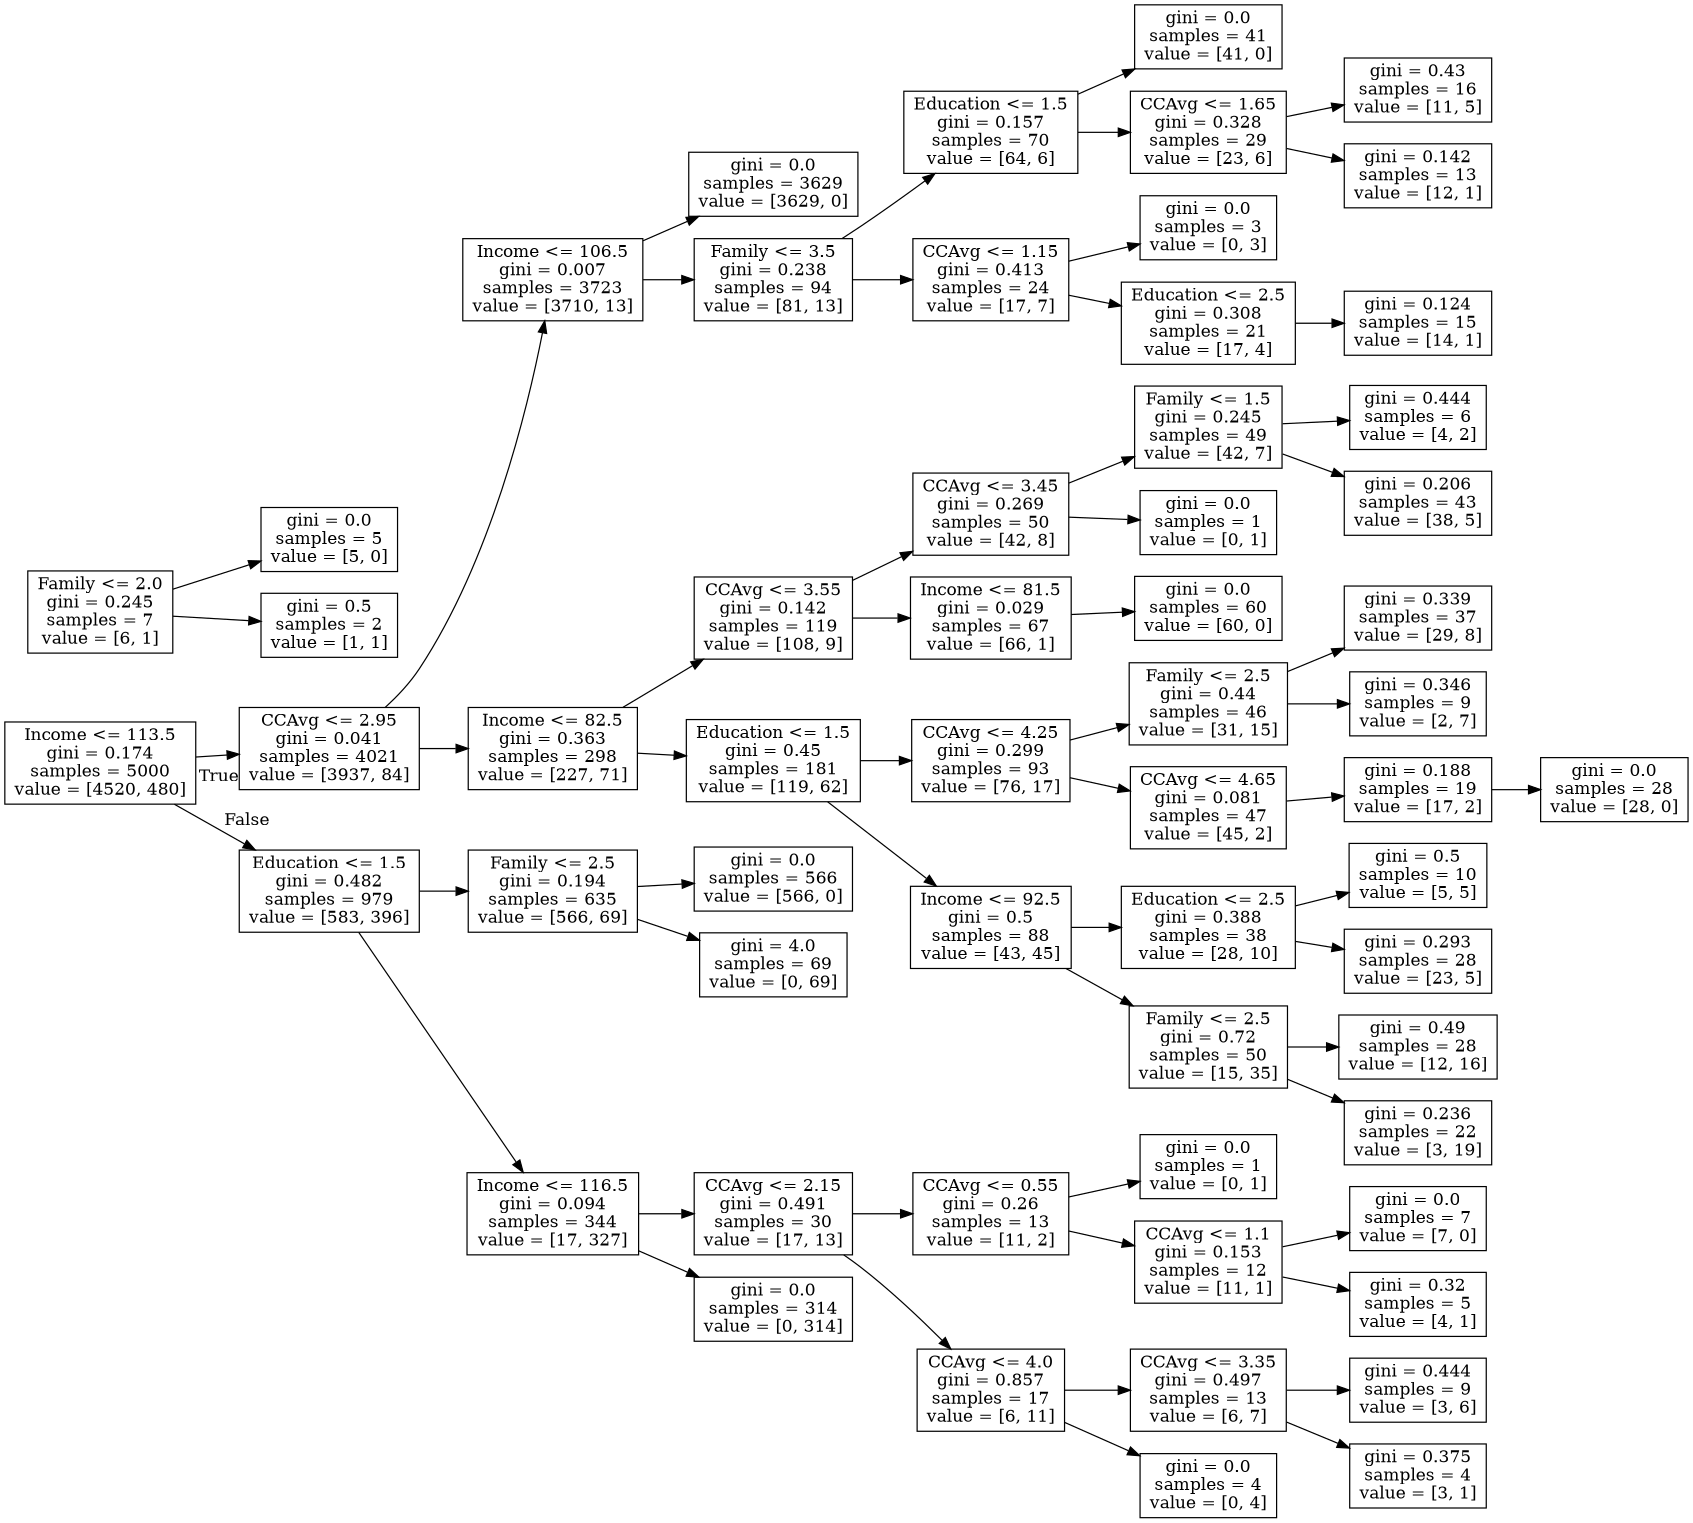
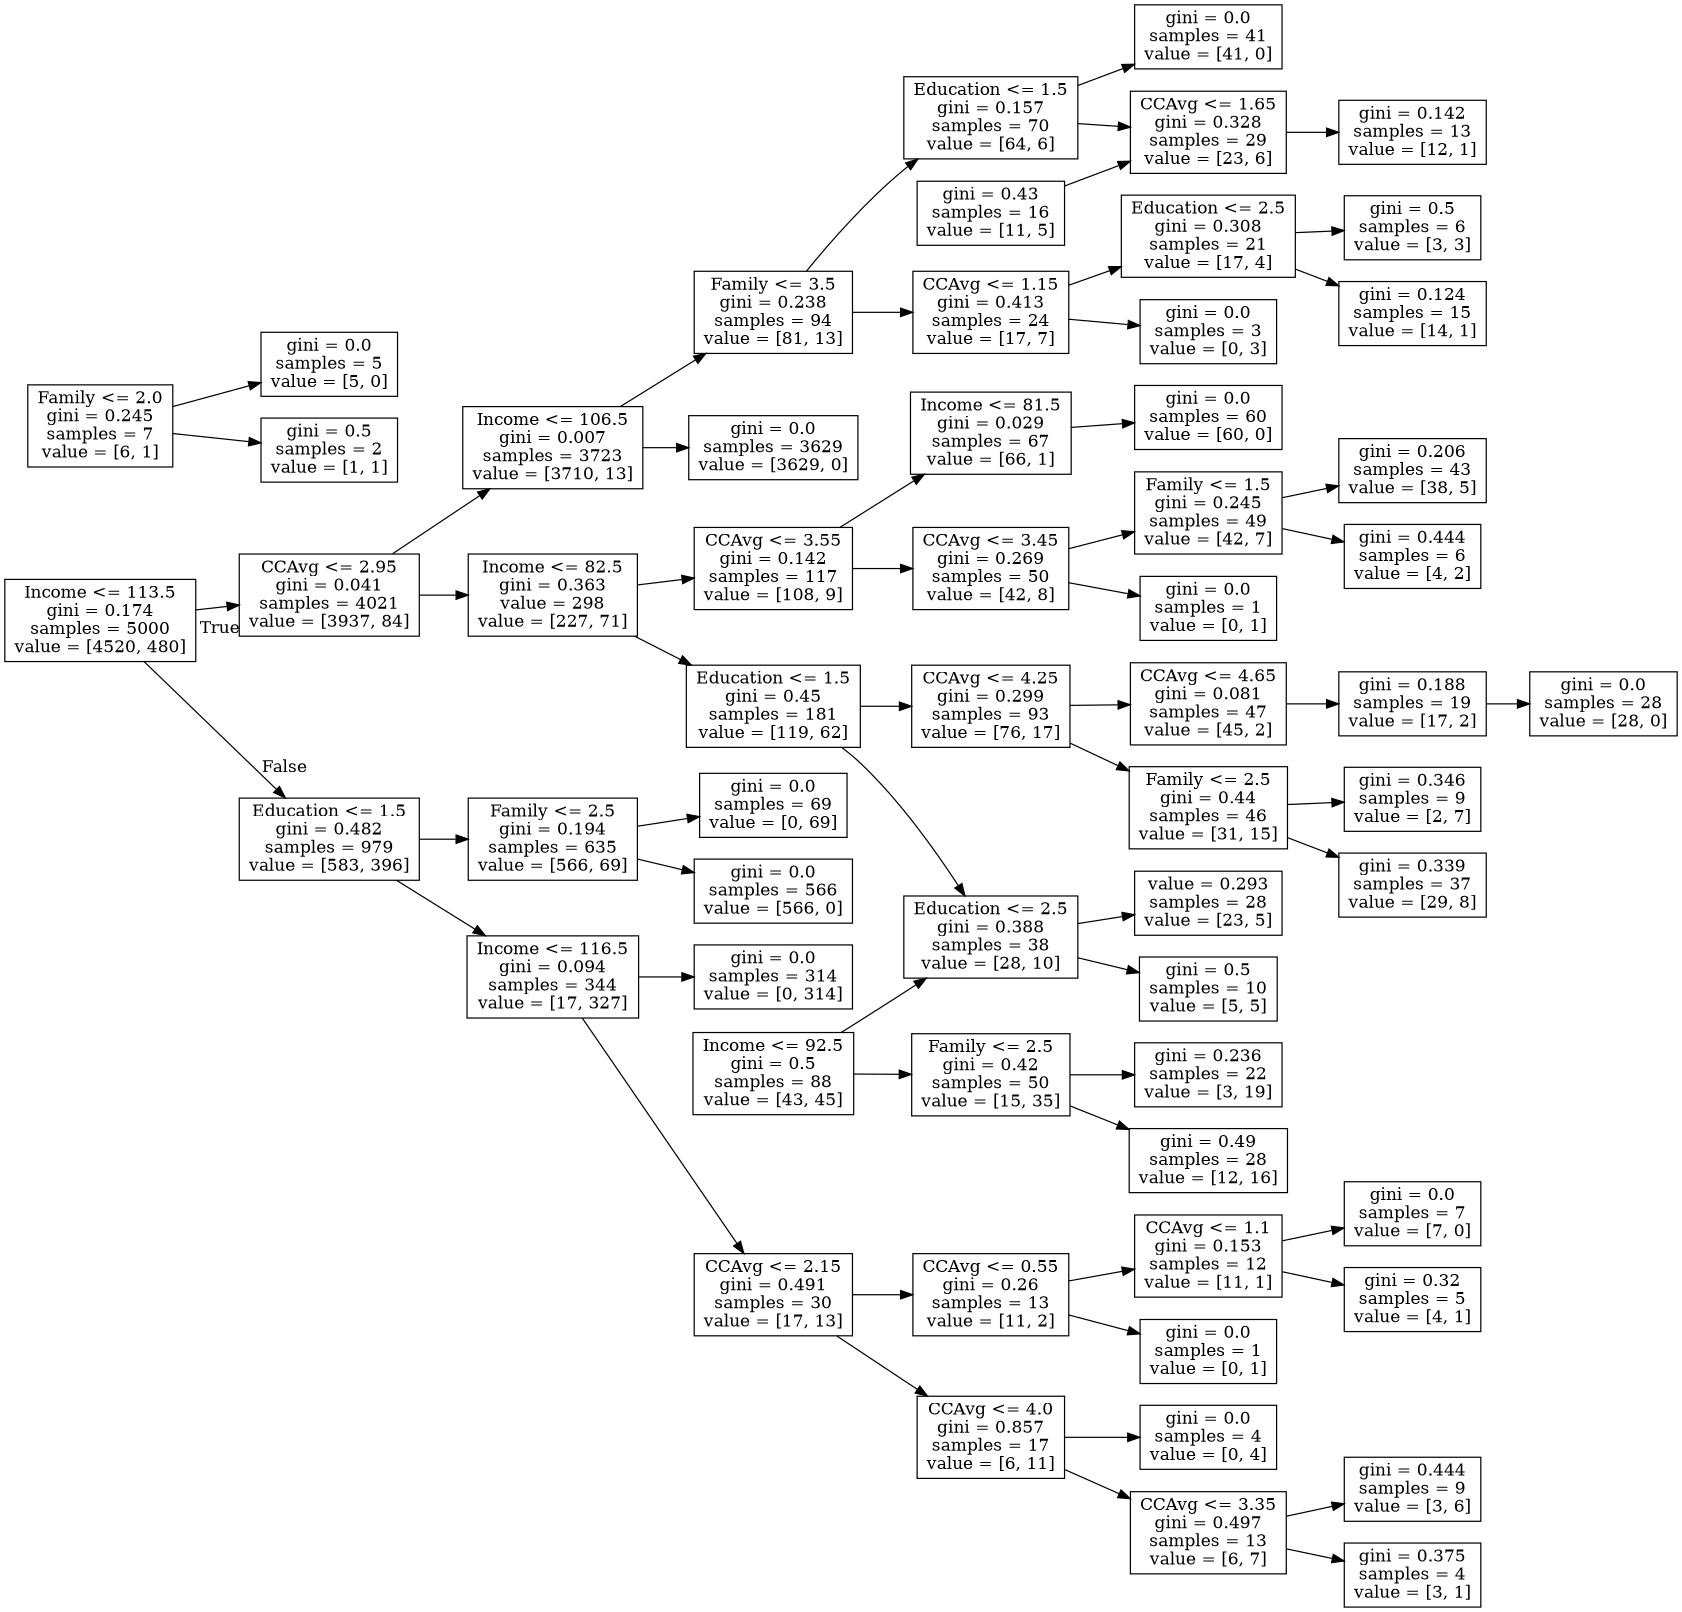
(1309, 112) -> (1092, 176)
none -> (1413, 228)
(773, 618) -> (773, 569)
(553, 749) -> (553, 595)
(877, 840) -> (905, 812)
(1418, 961) -> (1208, 903)
(773, 965) -> (773, 805)
(1208, 1047) -> (991, 1075)
